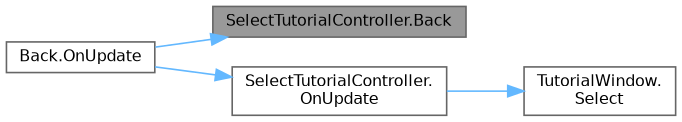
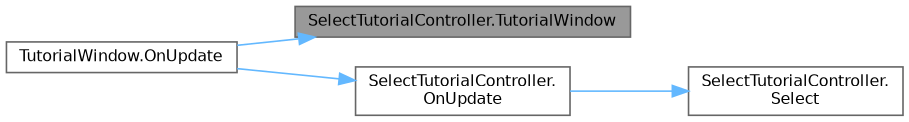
(339, 22) -> (463, 22)
(81, 57) -> (122, 57)
(600, 91) -> (796, 91)
